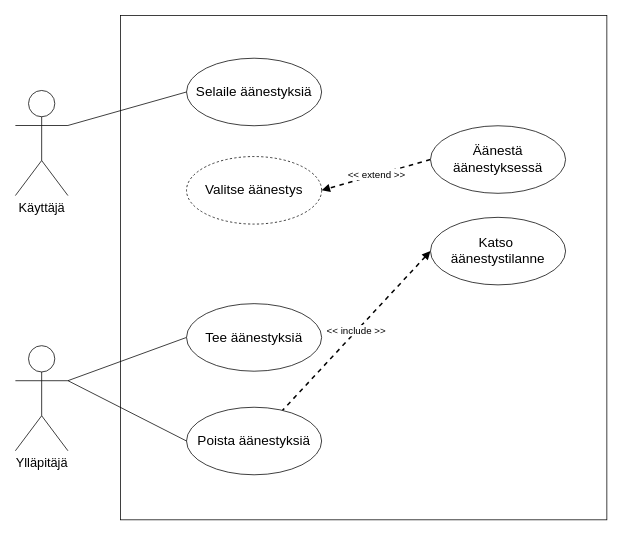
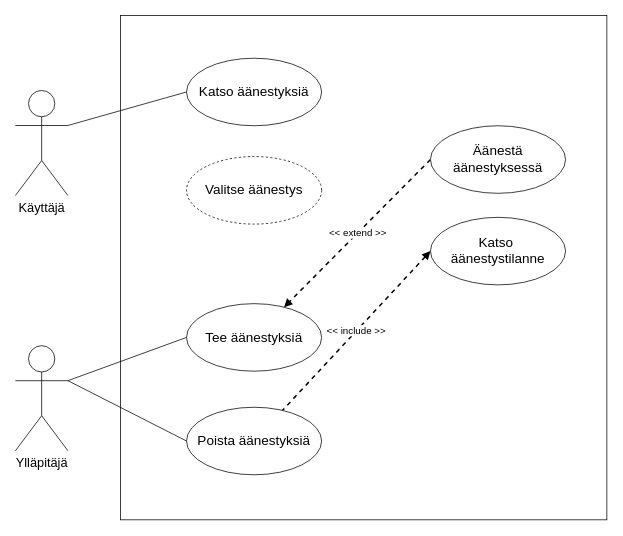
(254, 92) -> (254, 92)
(380, 174) -> (360, 230)
